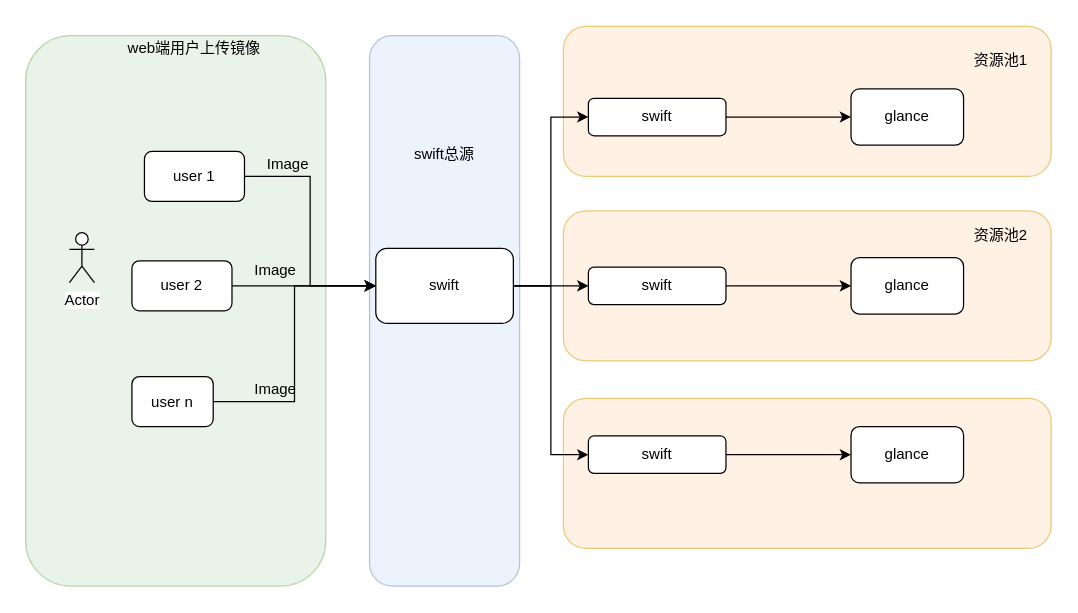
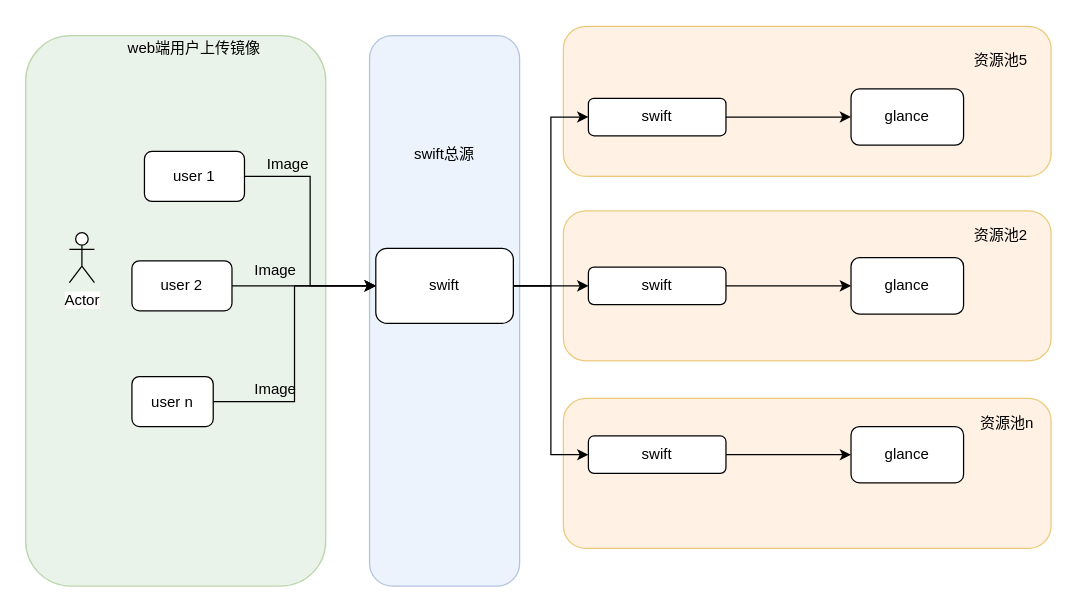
(1001, 61) -> (1001, 61)
none -> (1007, 423)
